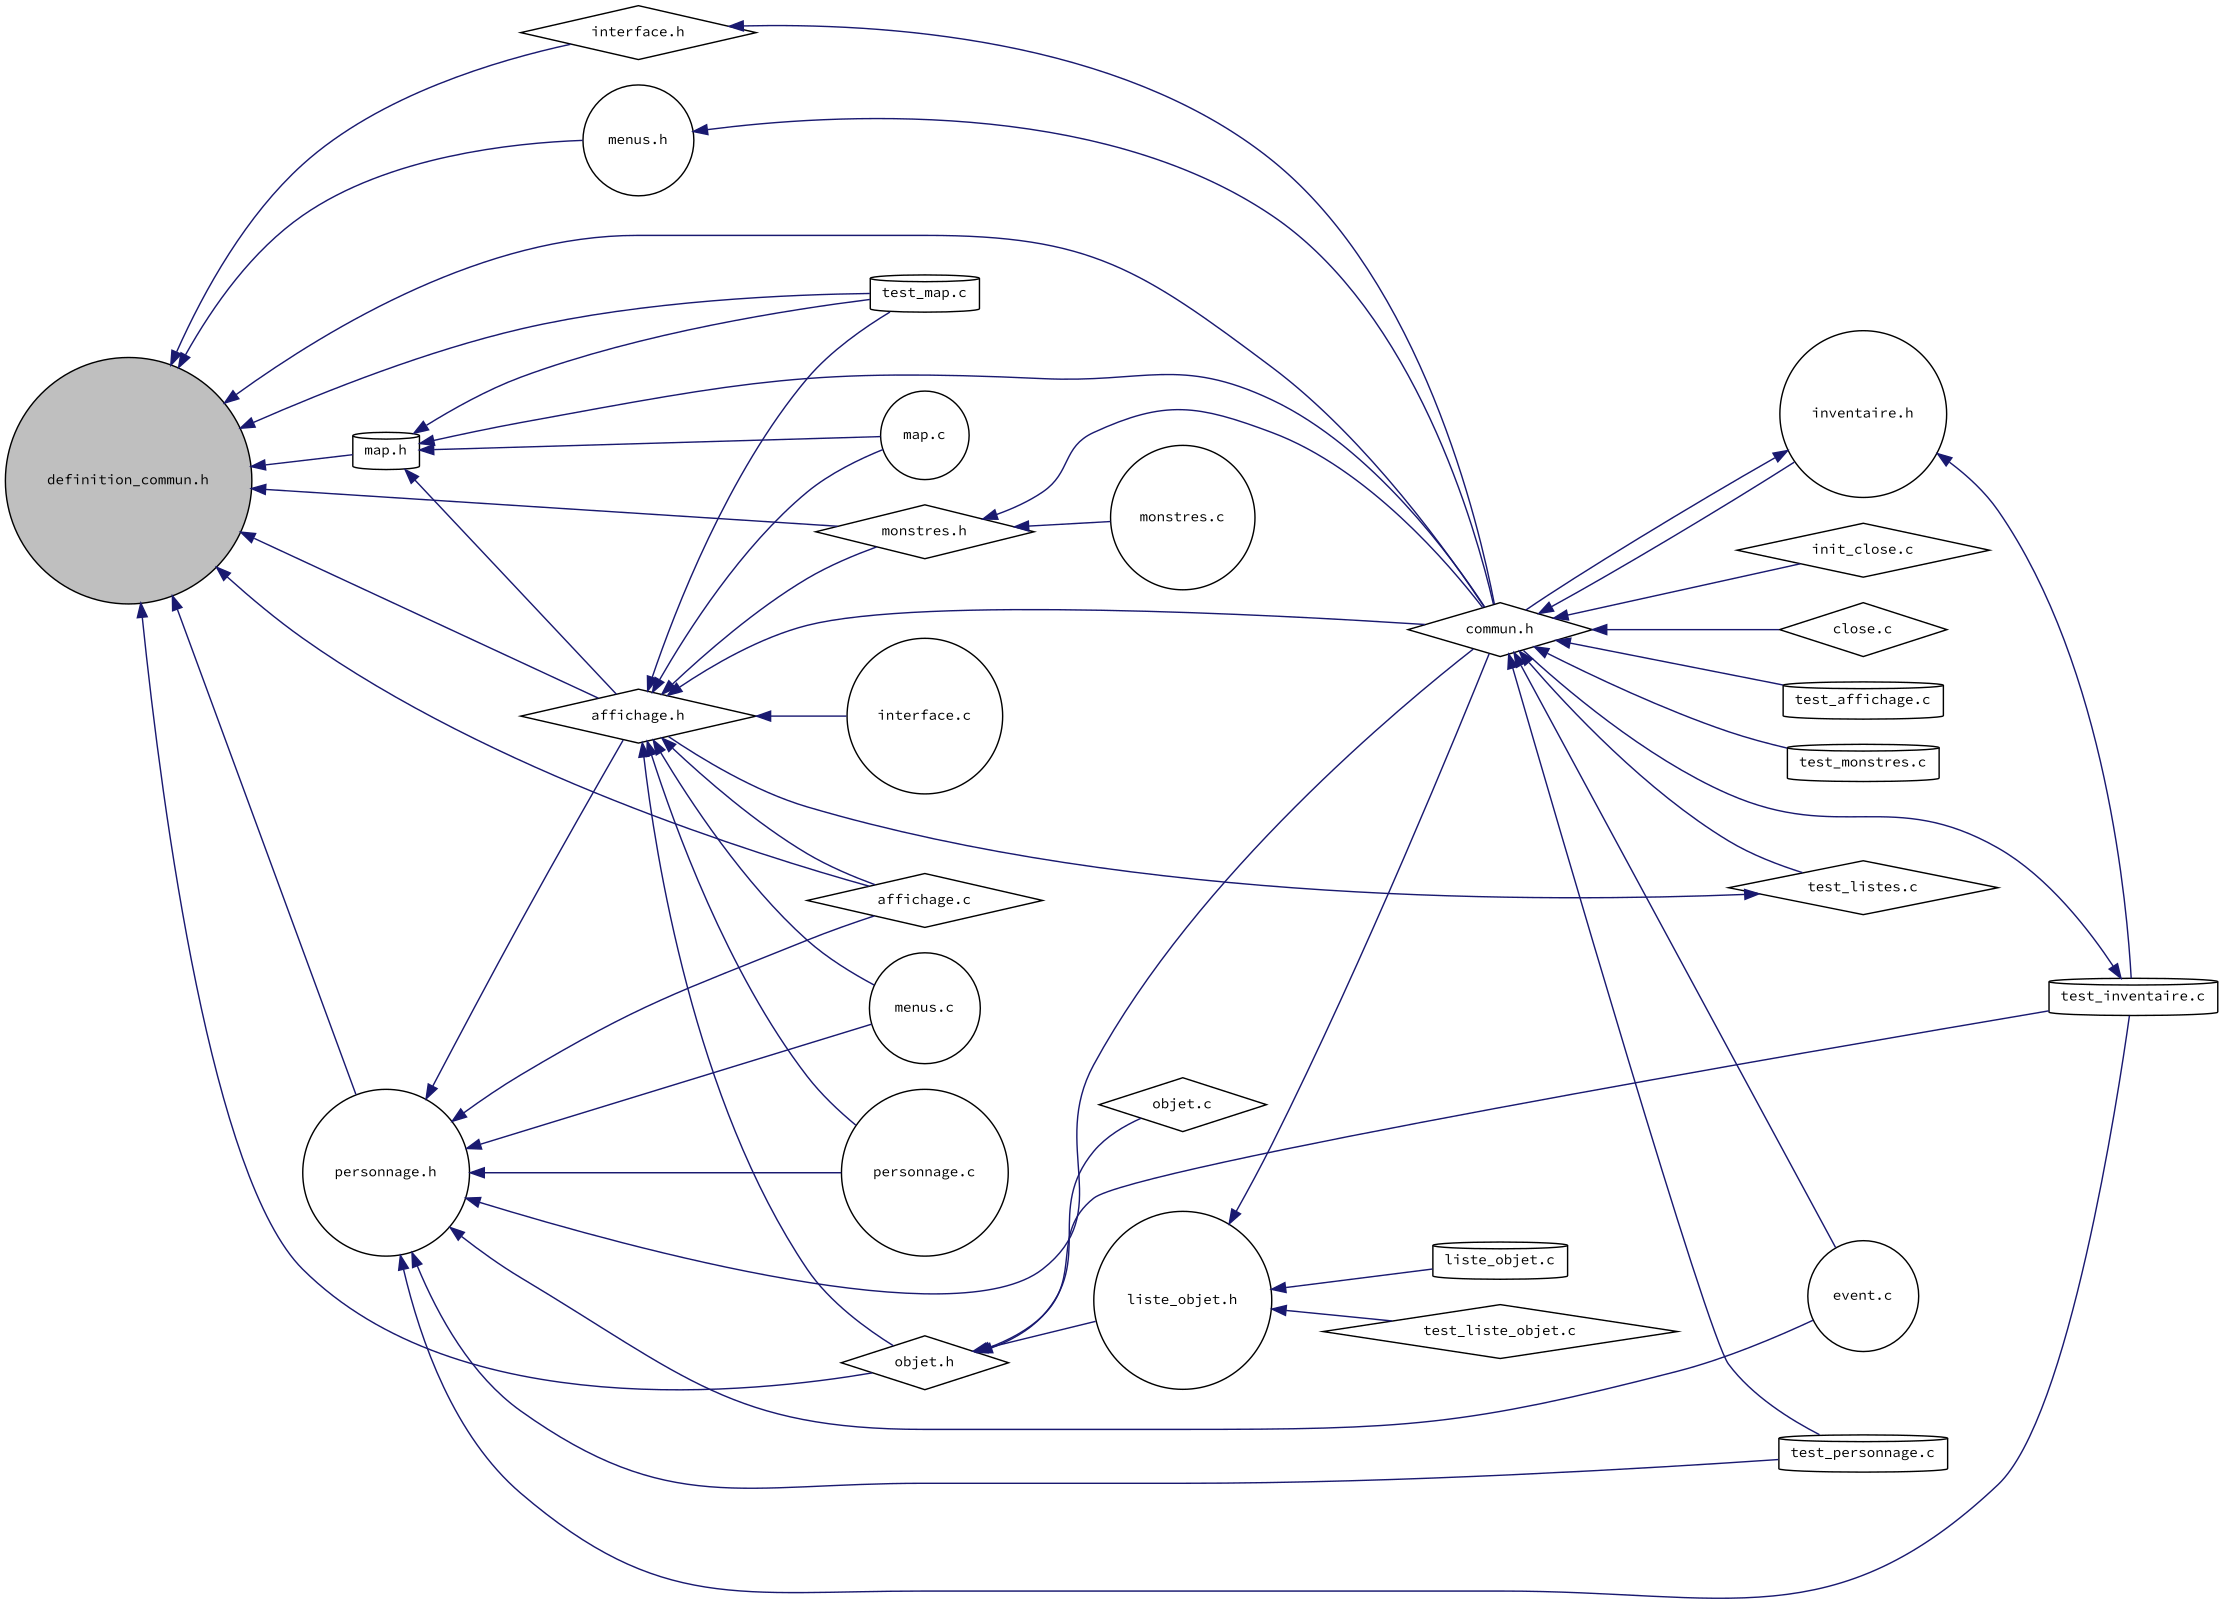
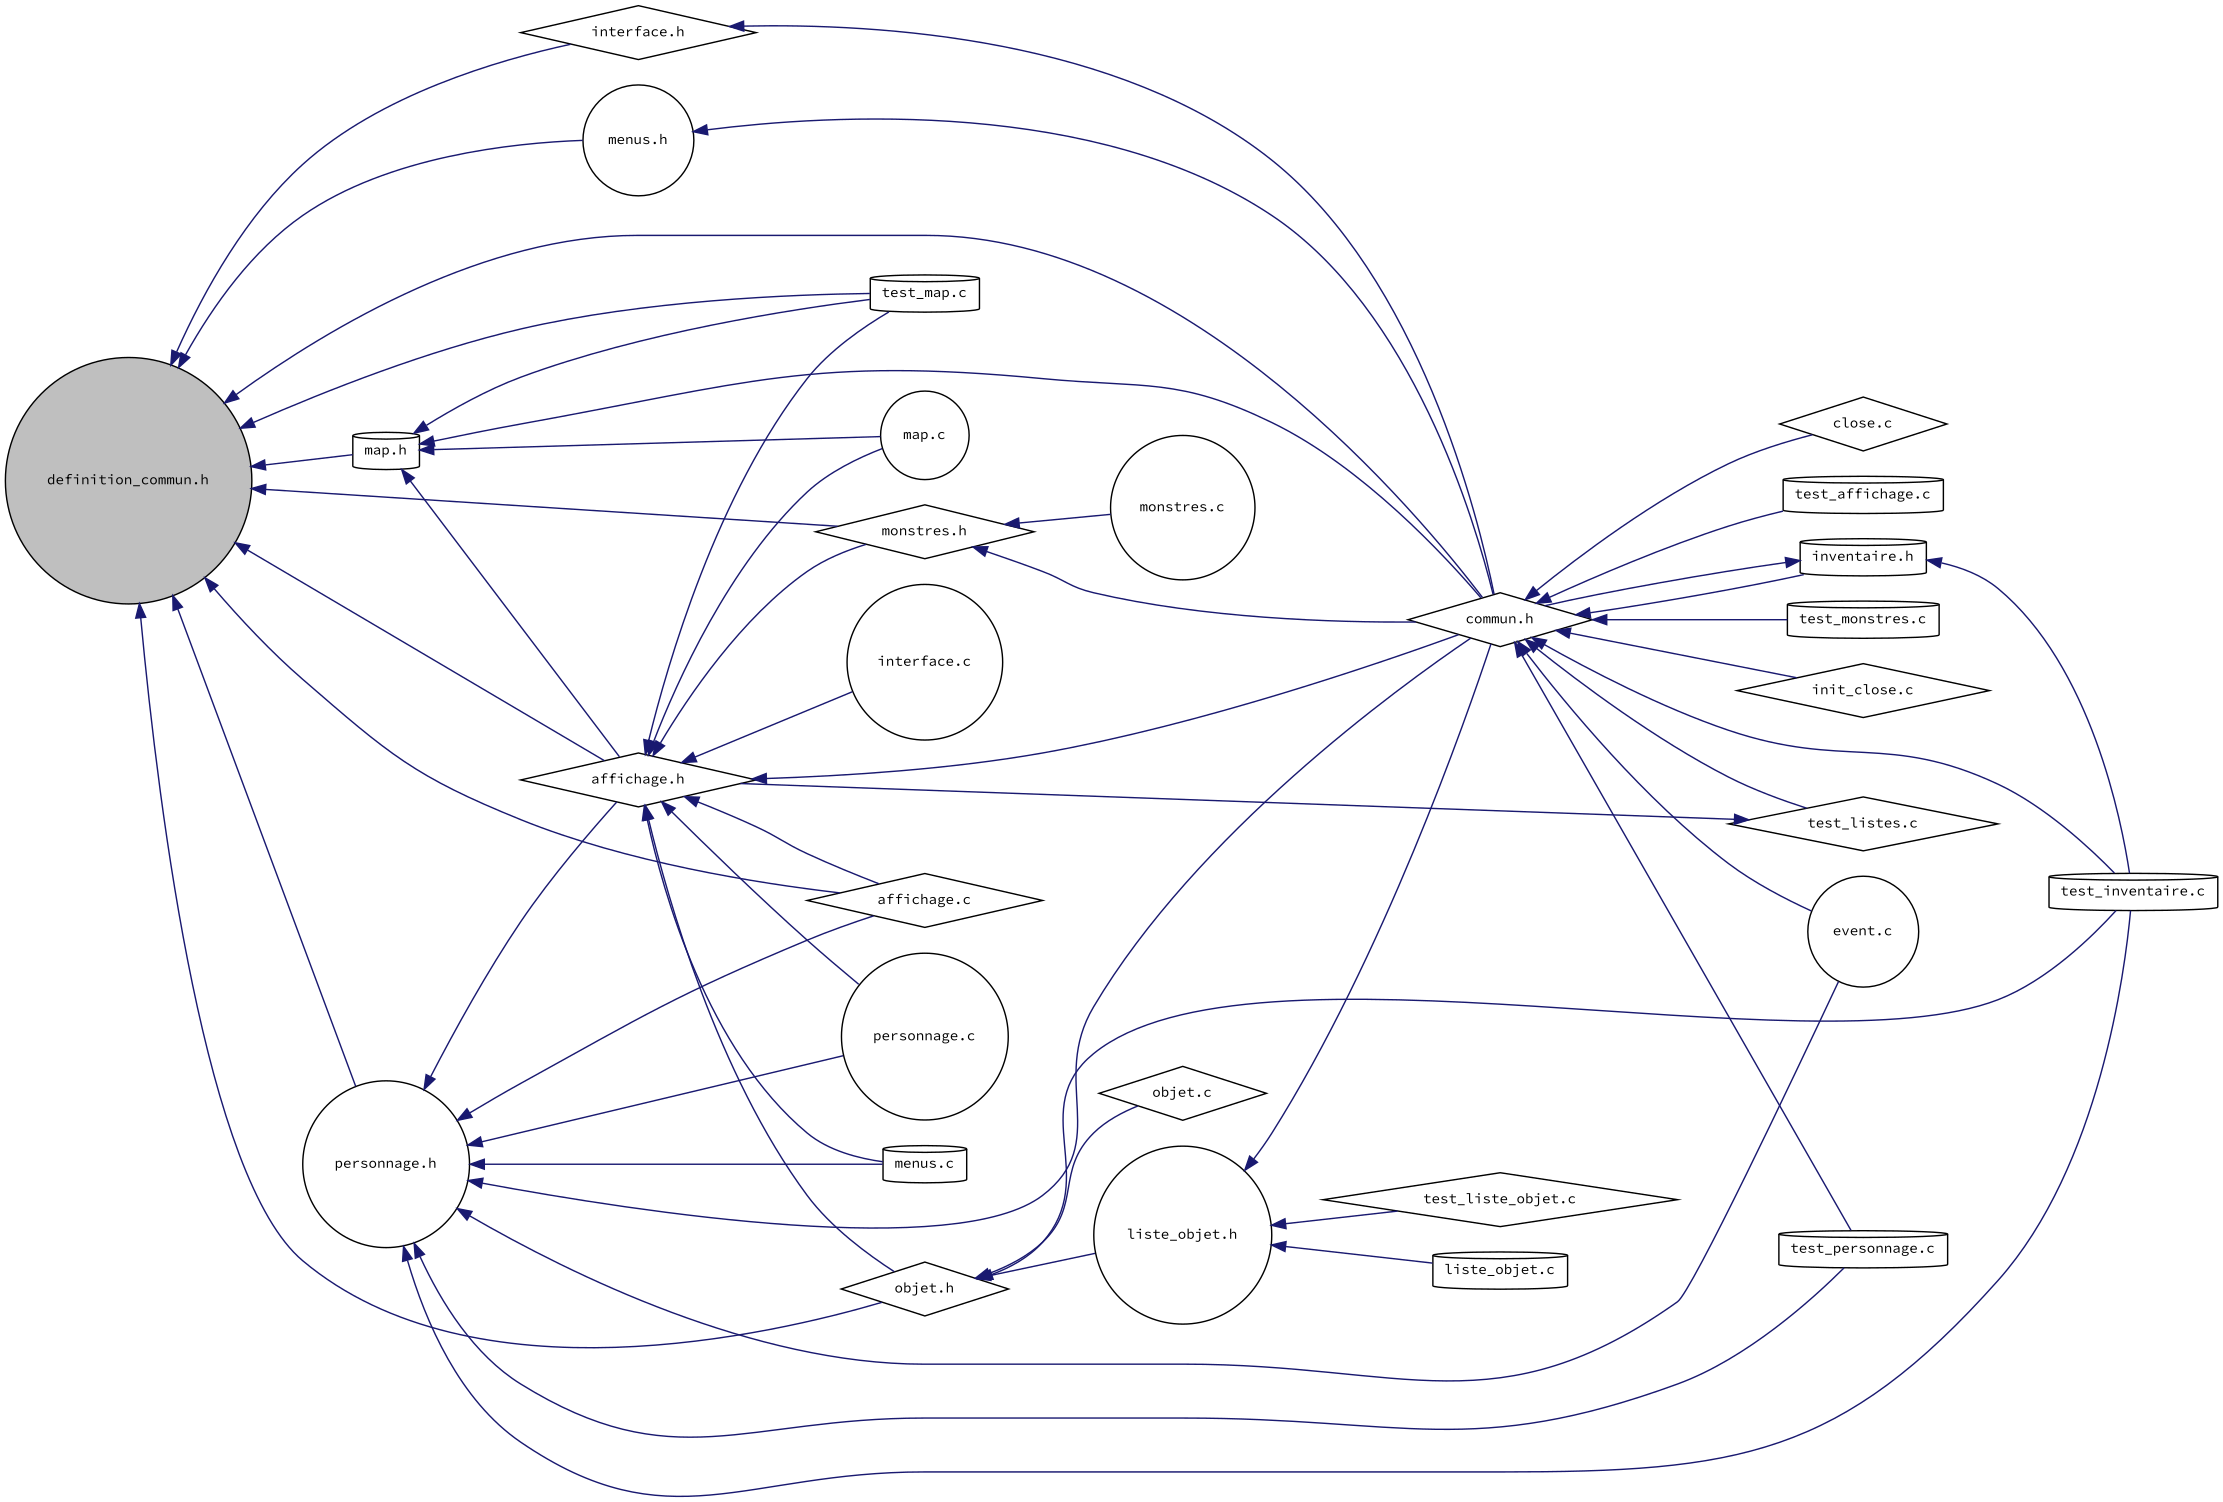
(1863, 414) -> (1863, 557)
(1822, 816) -> (1836, 751)
(925, 1008) -> (925, 1164)
